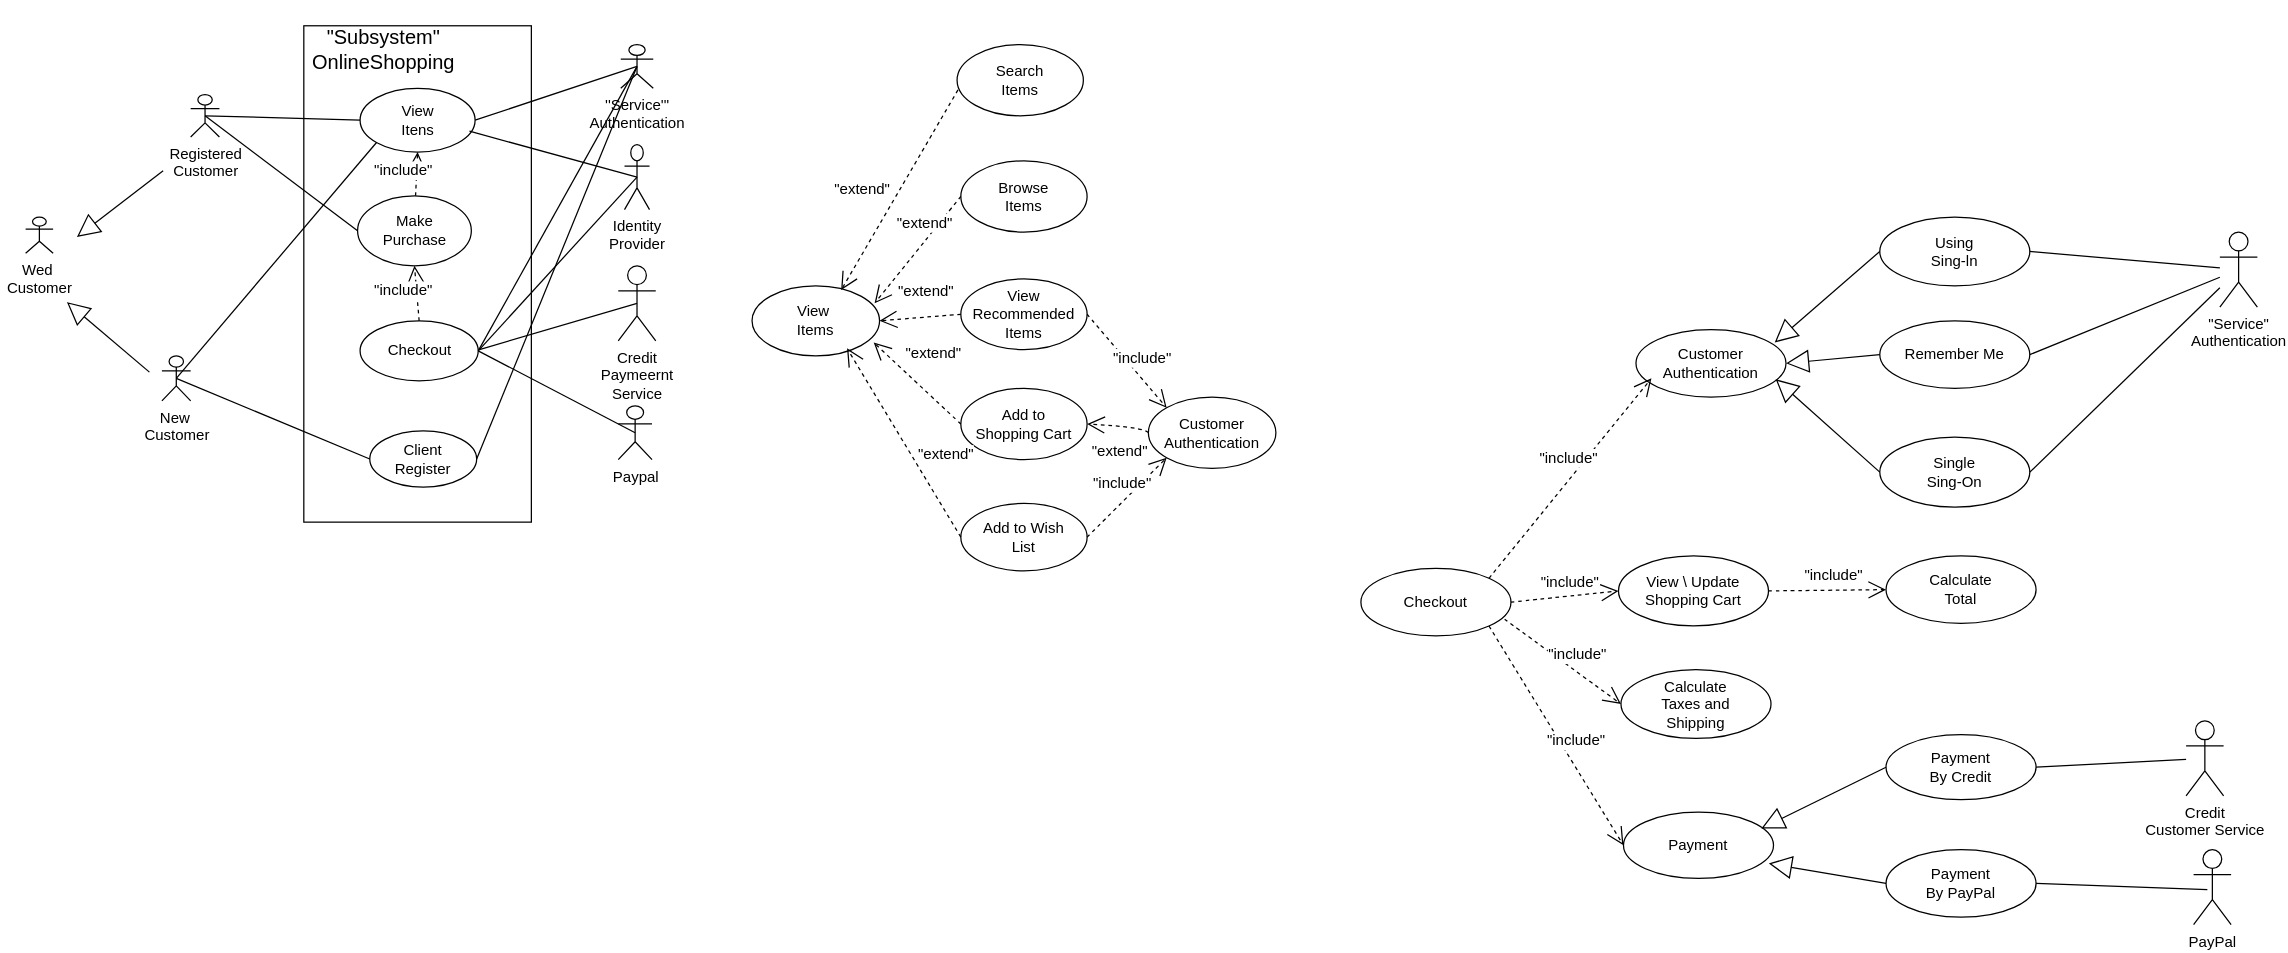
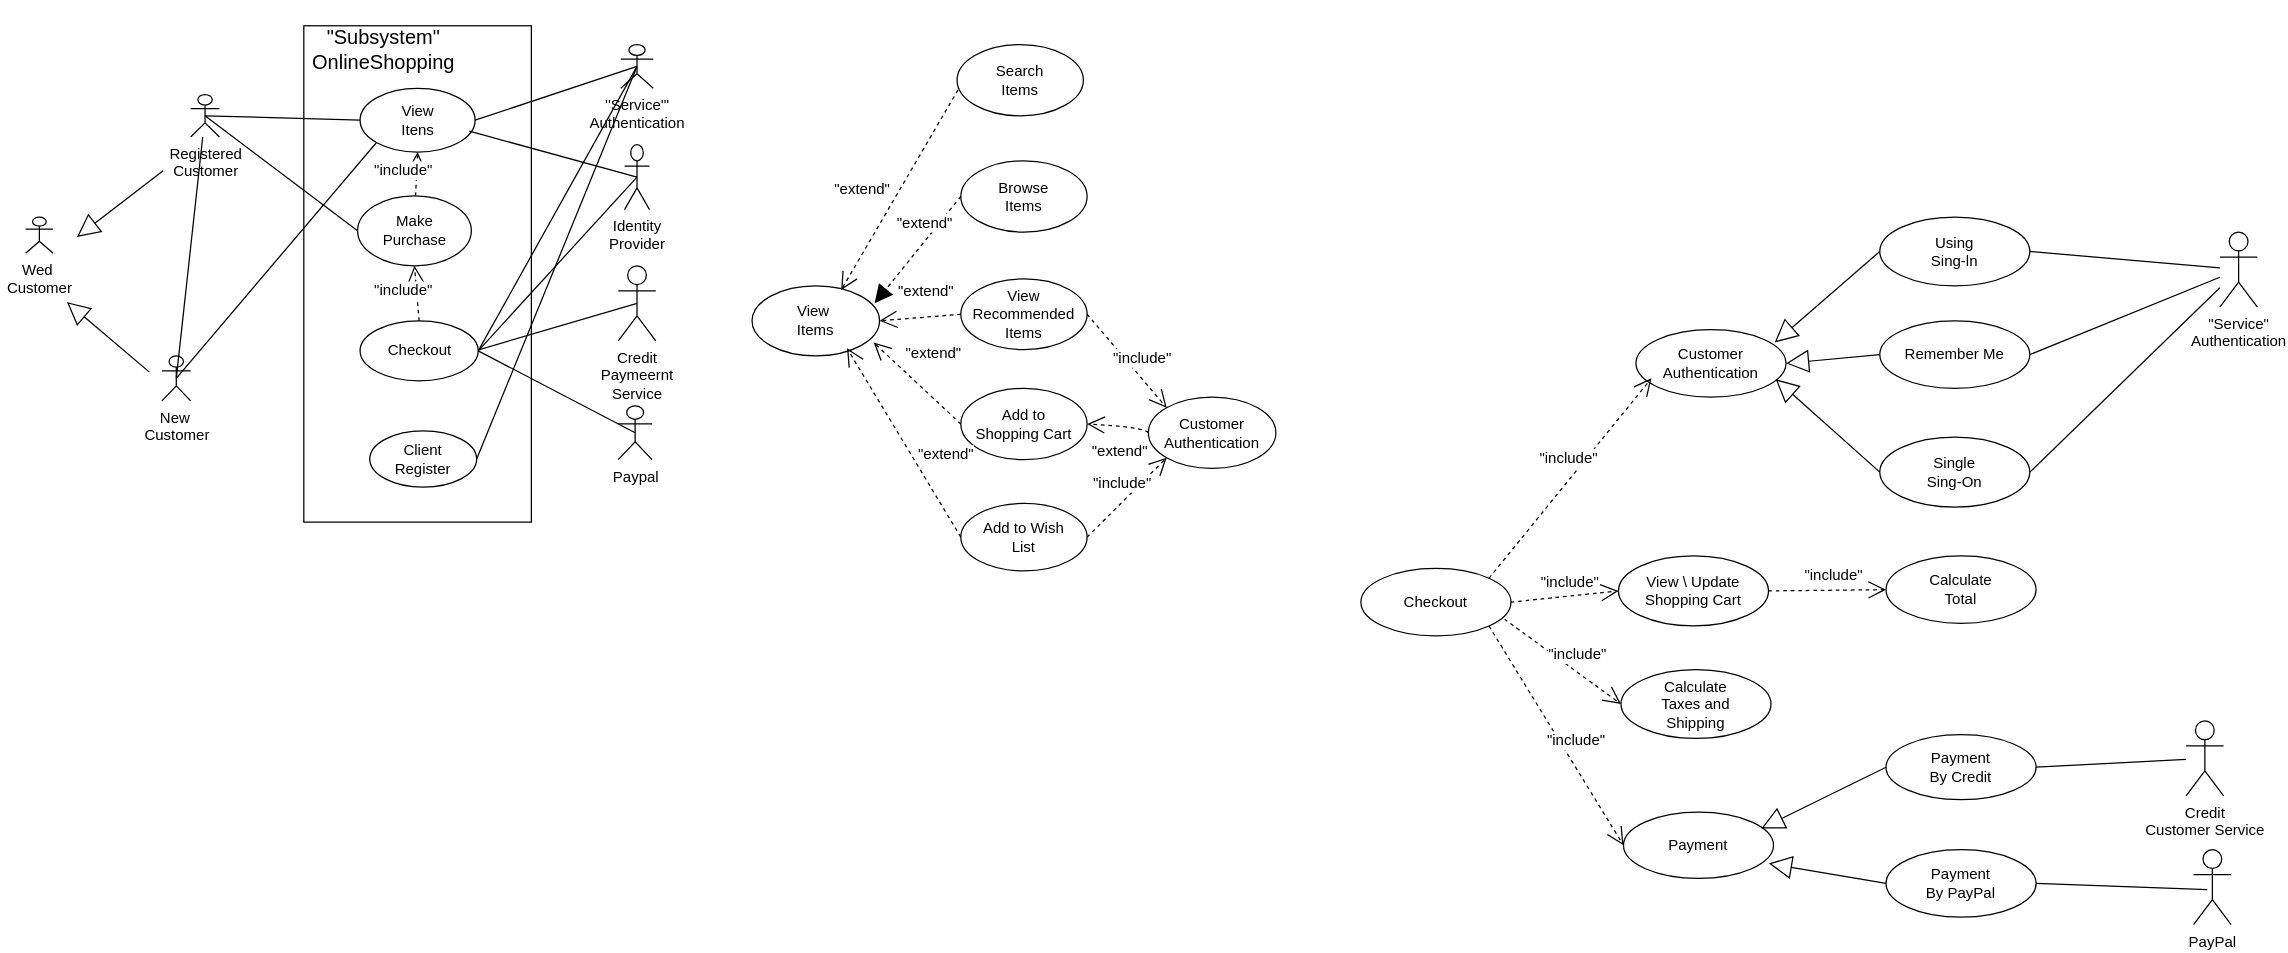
(882, 294) -> (887, 288)
(275, 419) -> (190, 250)
